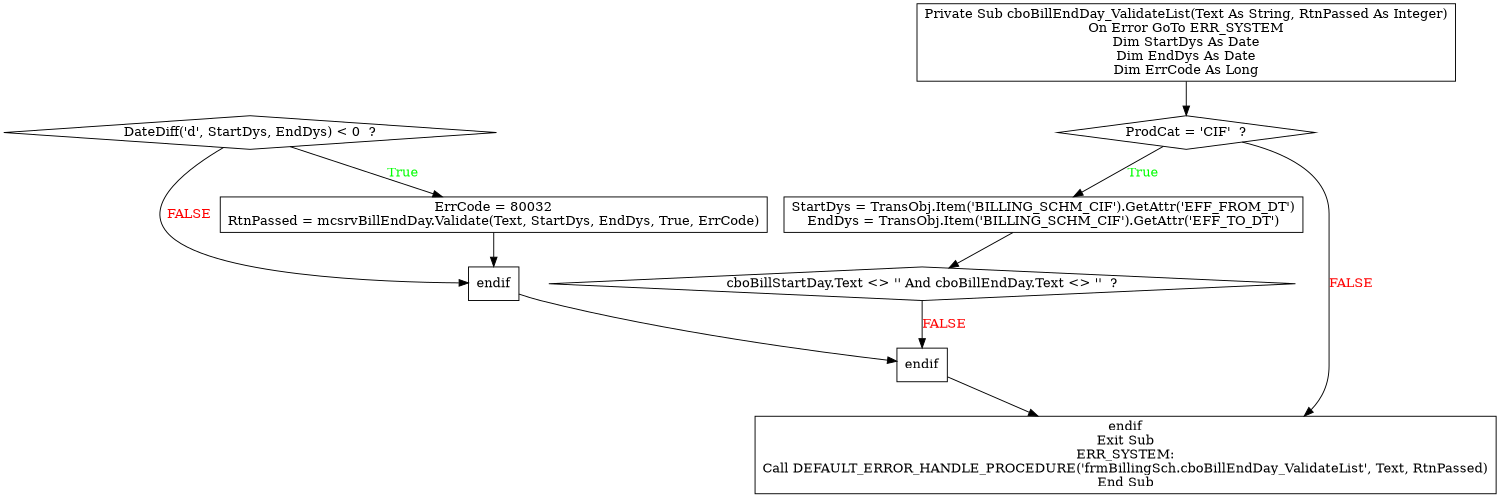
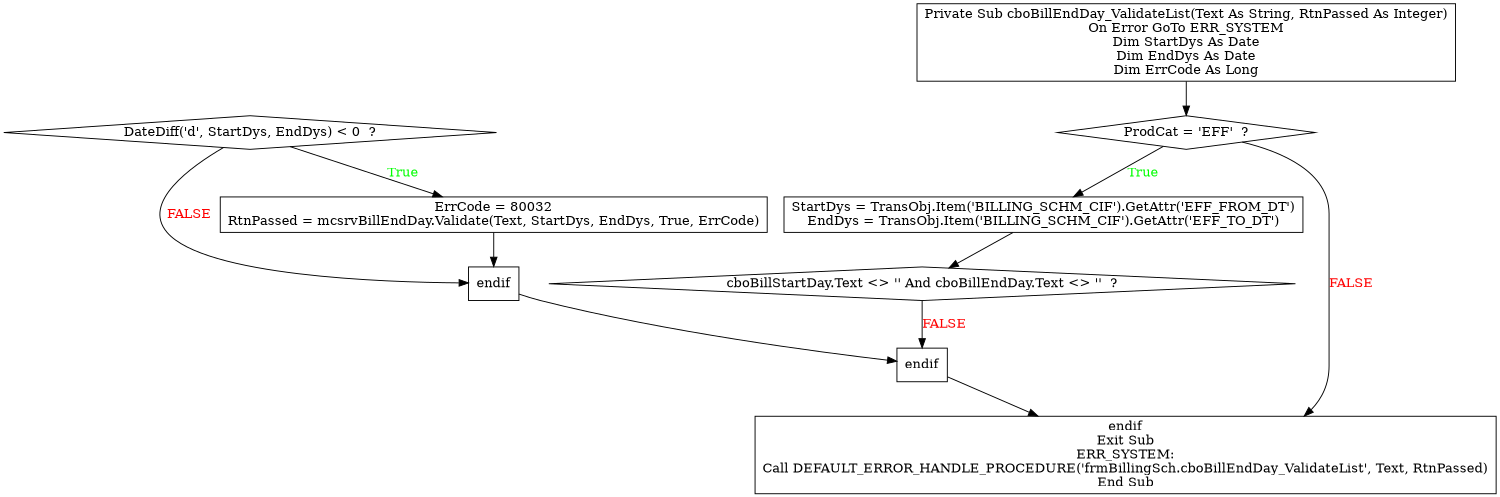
(1186, 133) -> (1186, 133)
